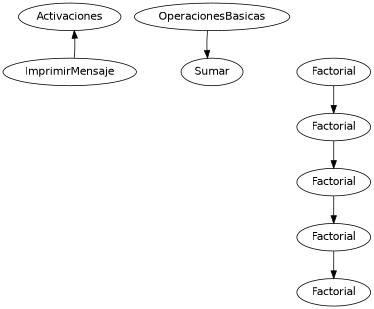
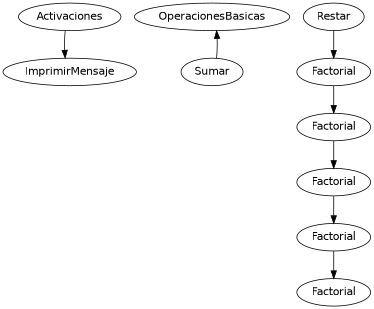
none -> (334, 17)
(207, 41) -> (217, 48)
(75, 48) -> (65, 40)
